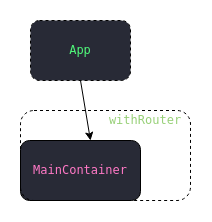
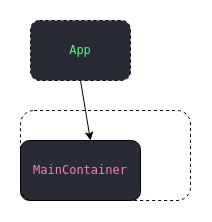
(146, 121) -> none
